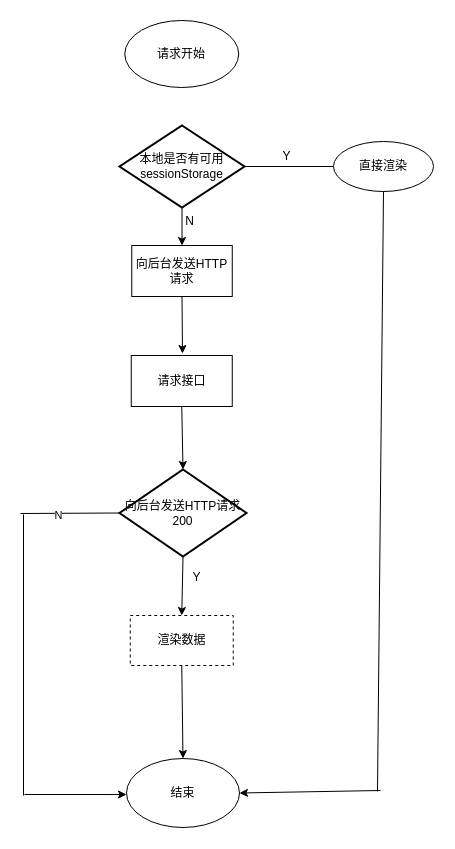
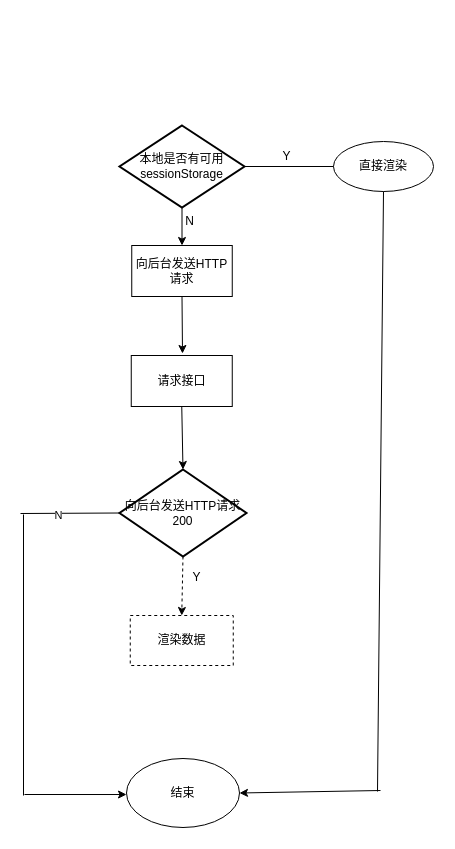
(182, 54) -> none
(182, 581) -> (182, 581)
(182, 709) -> none
